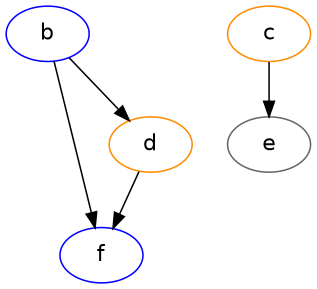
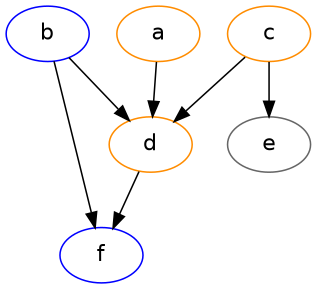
none -> (158, 34)
none -> (216, 84)
